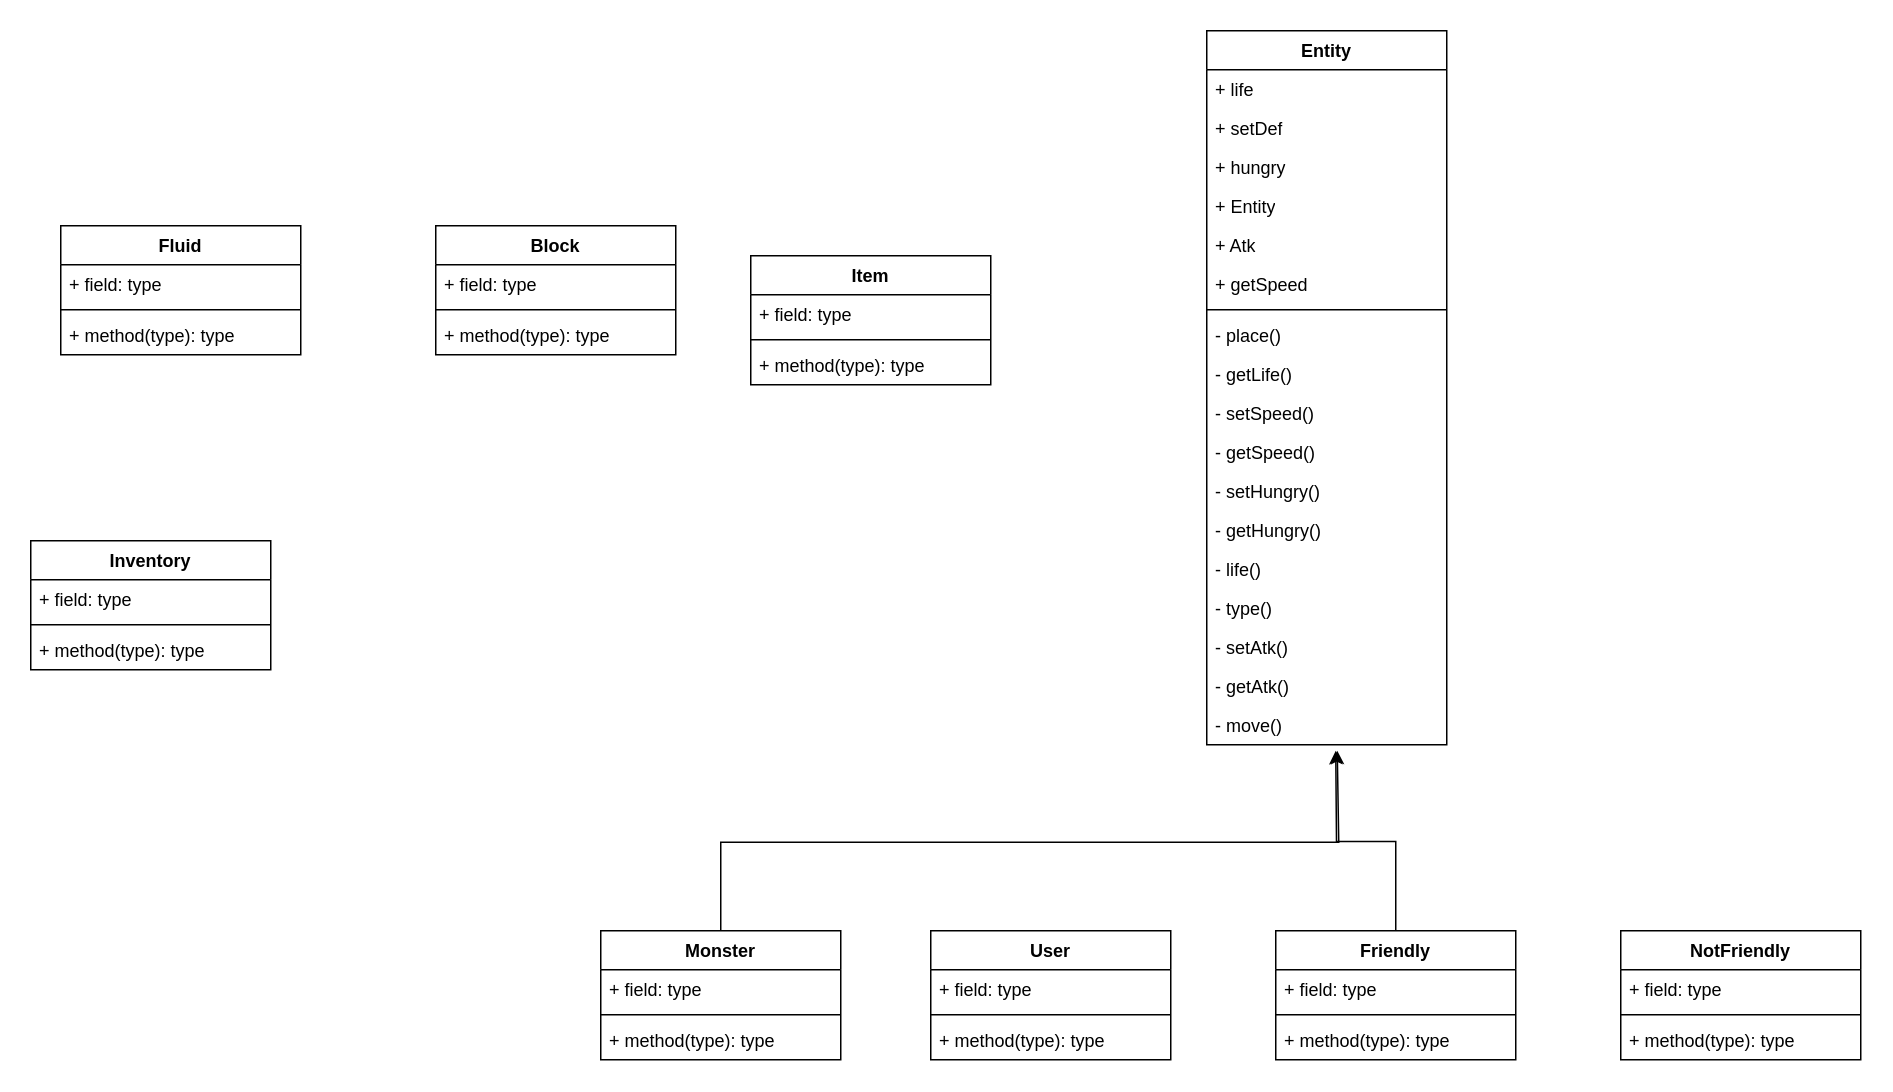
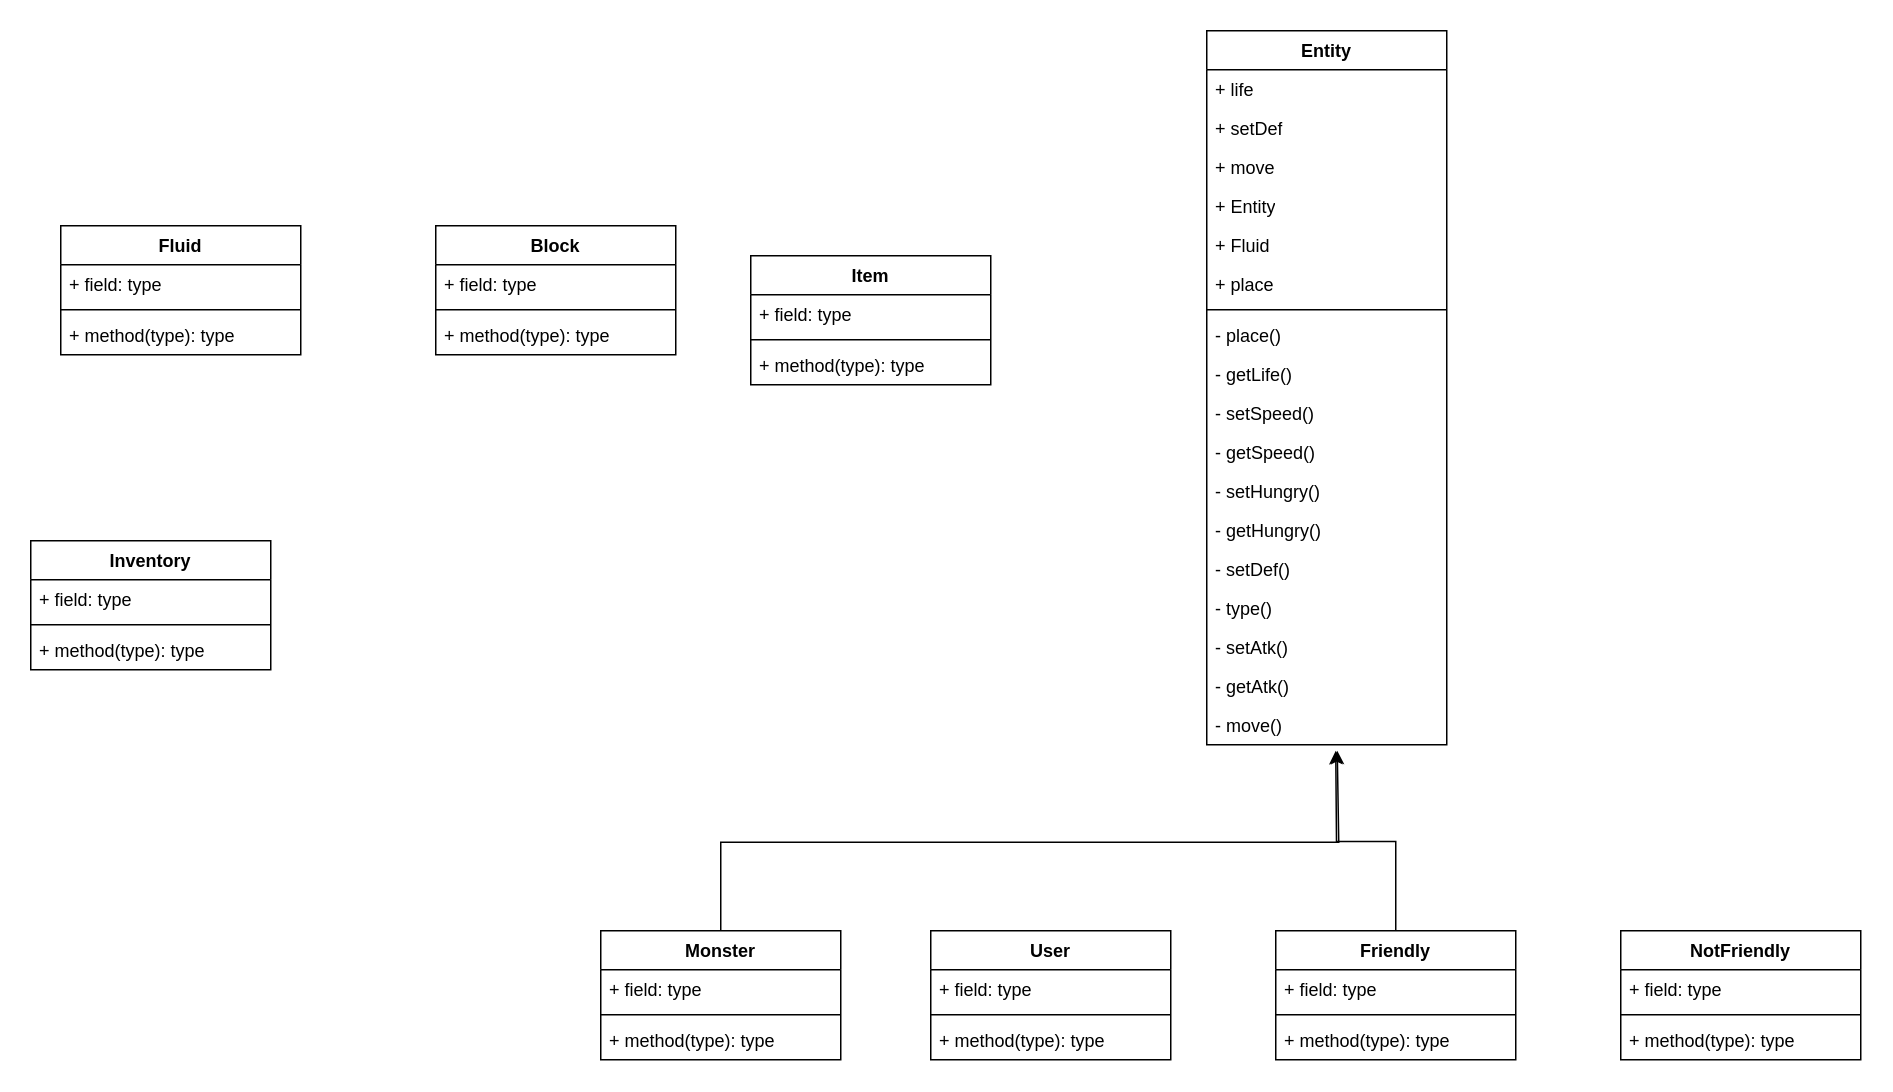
(1254, 169) -> (1244, 169)
(1239, 247) -> (1244, 247)
(1264, 286) -> (1246, 286)
(1249, 571) -> (1264, 571)
